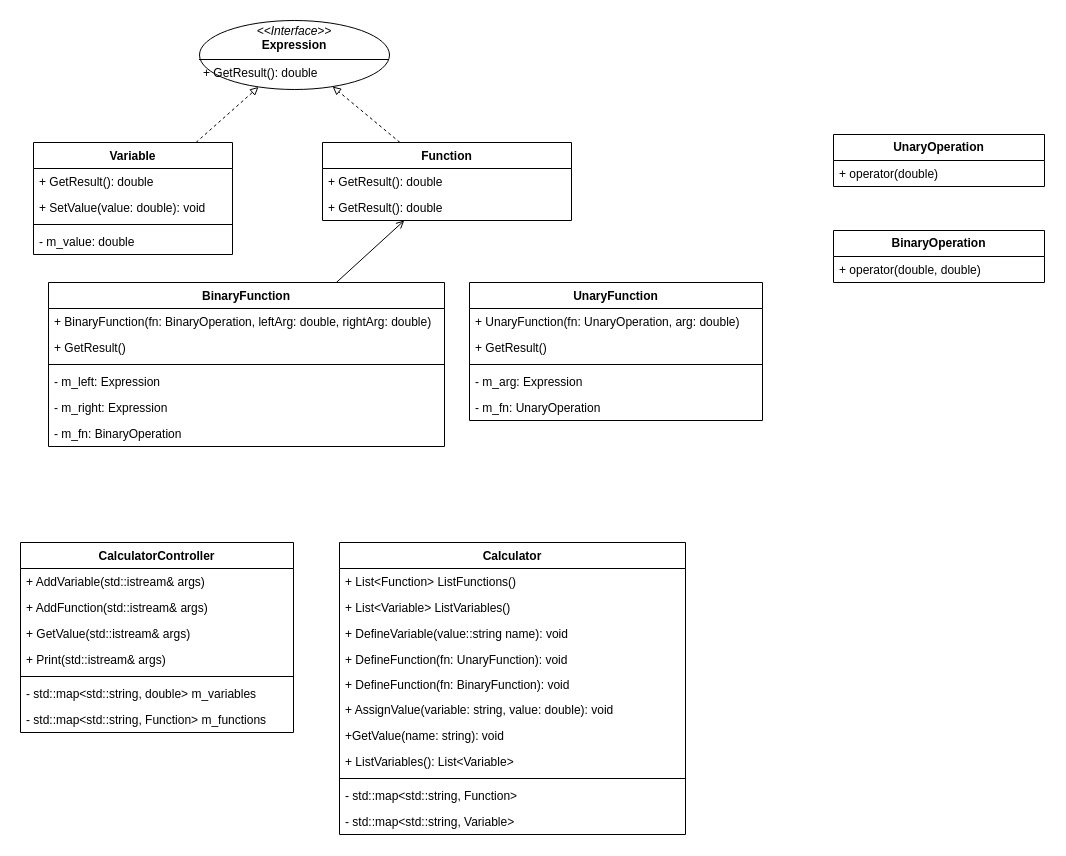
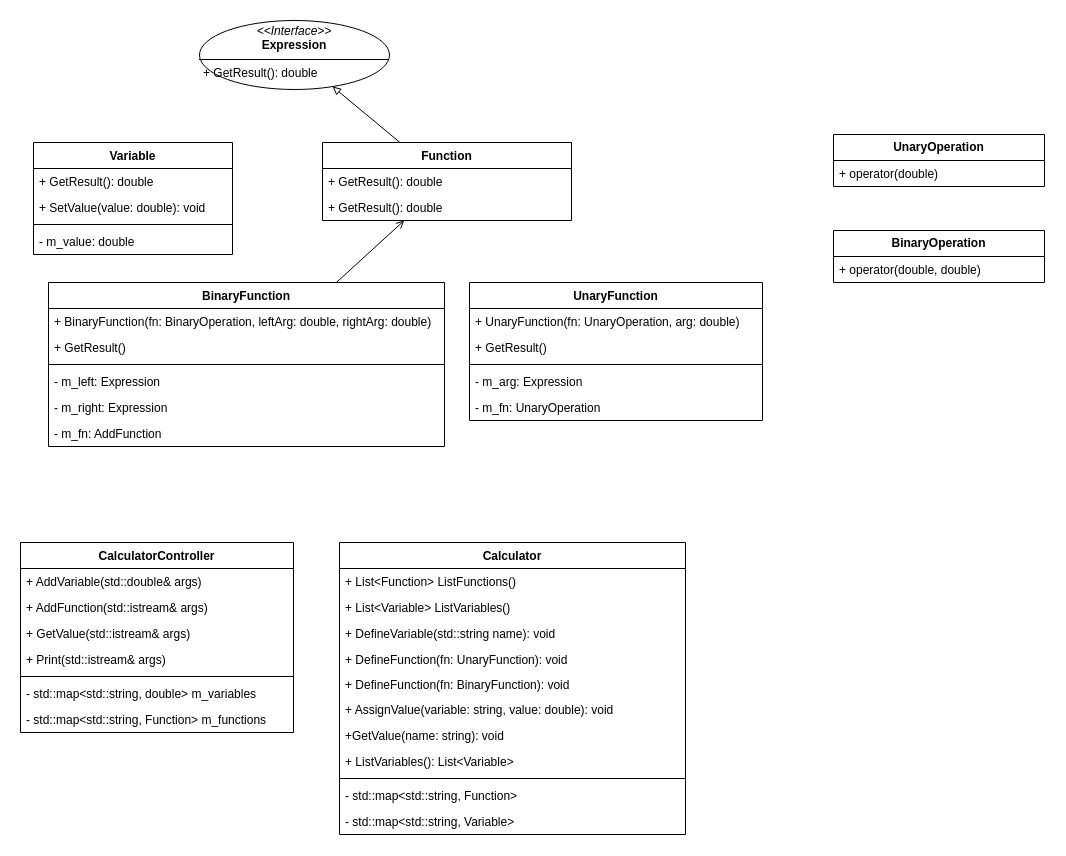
(369, 117) -> (369, 117)
(224, 118) -> none
(124, 435) -> (112, 435)
(126, 583) -> (123, 583)
(468, 635) -> (463, 635)
